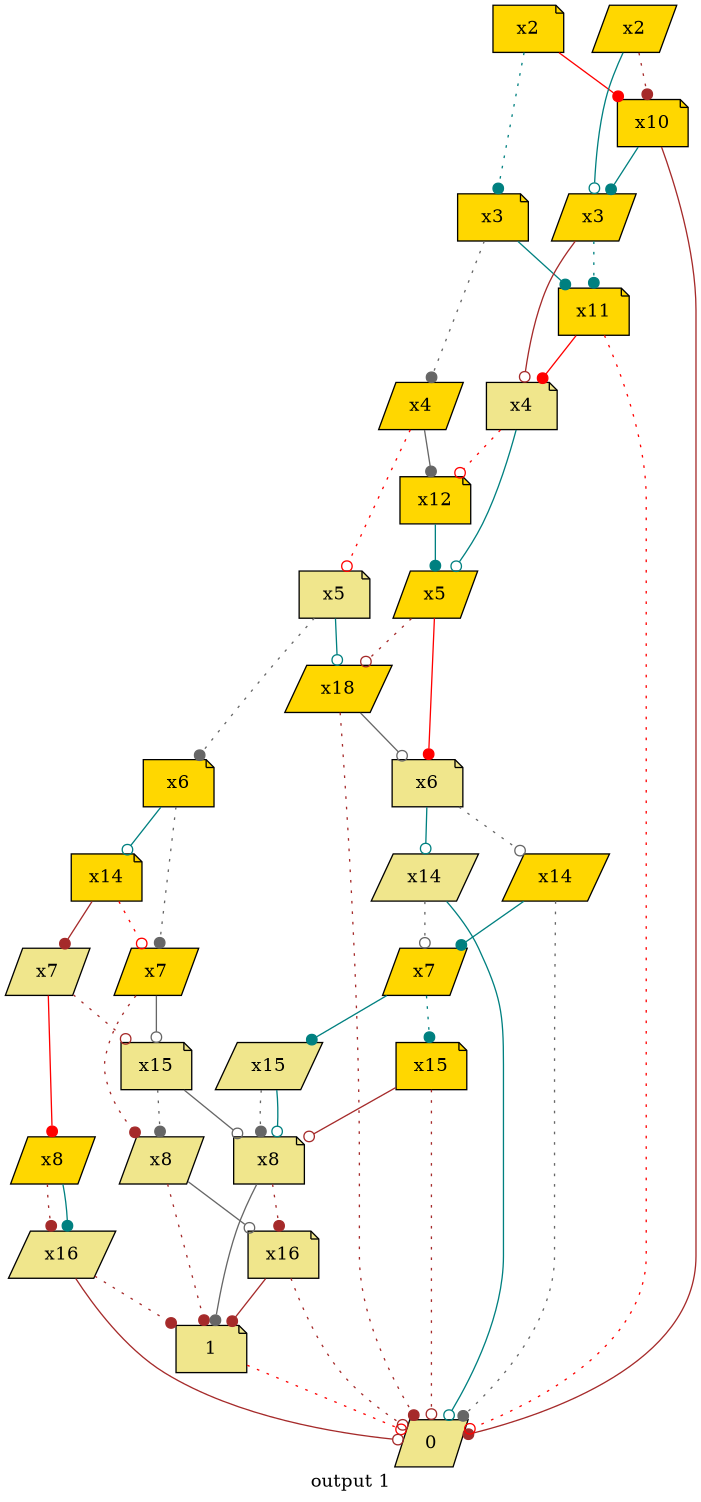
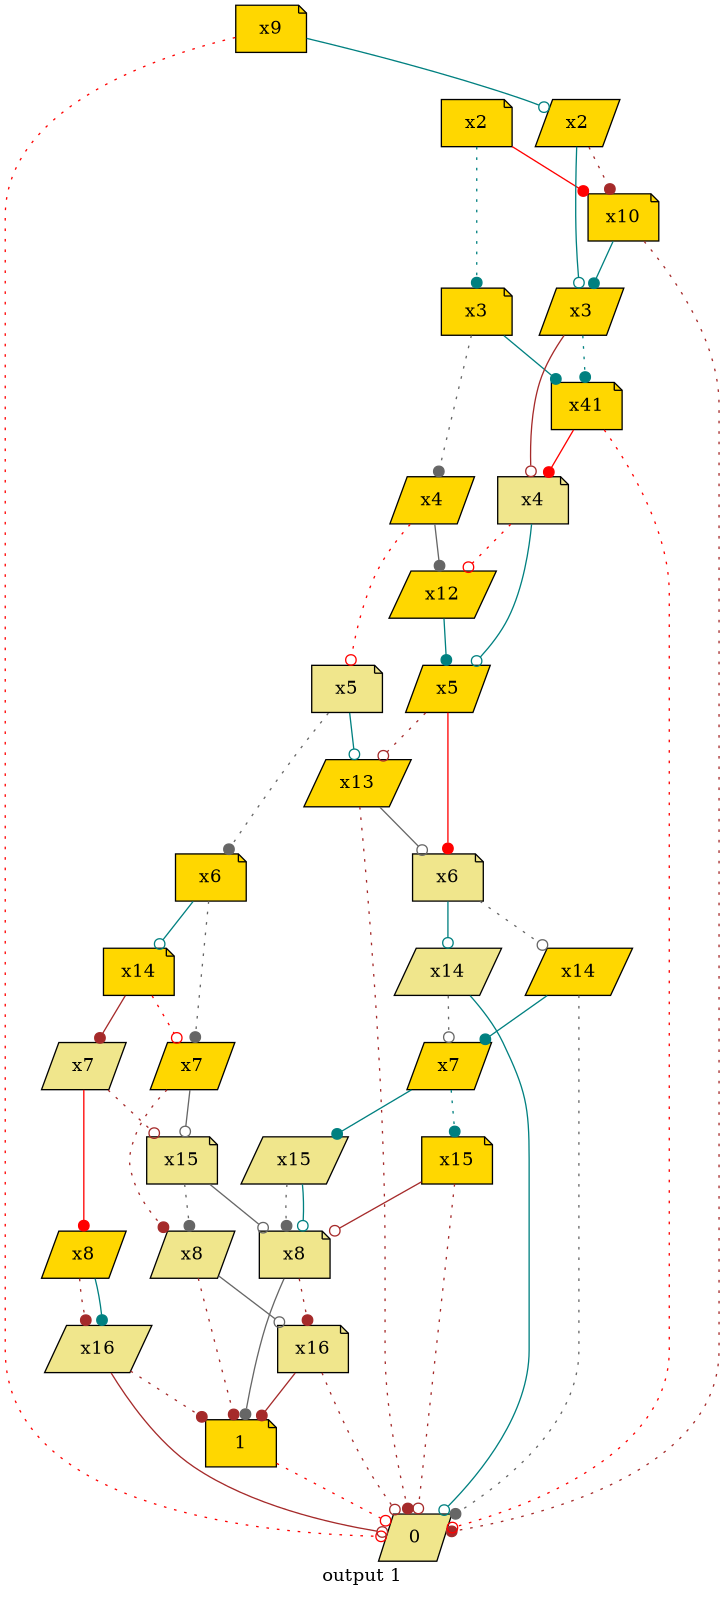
none -> (271, 29)
(594, 312) -> (587, 406)
(435, 500) -> (443, 595)
(338, 689) -> (358, 783)
(696, 851) -> (719, 957)
(211, 1349) -> (241, 1443)
